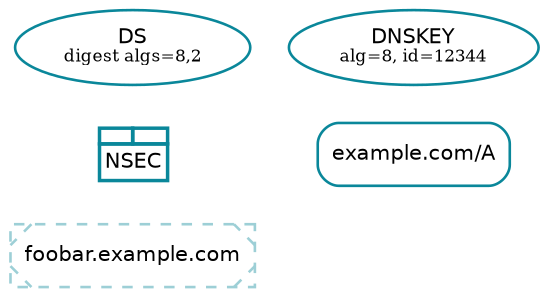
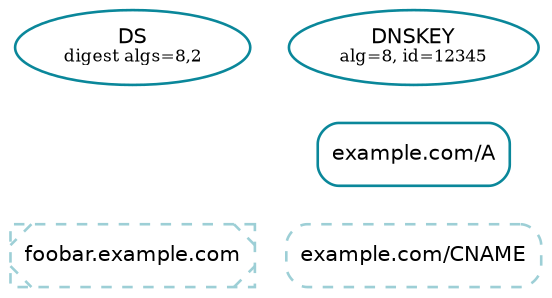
(414, 56) -> (414, 56)
(133, 154) -> none
none -> (414, 256)
